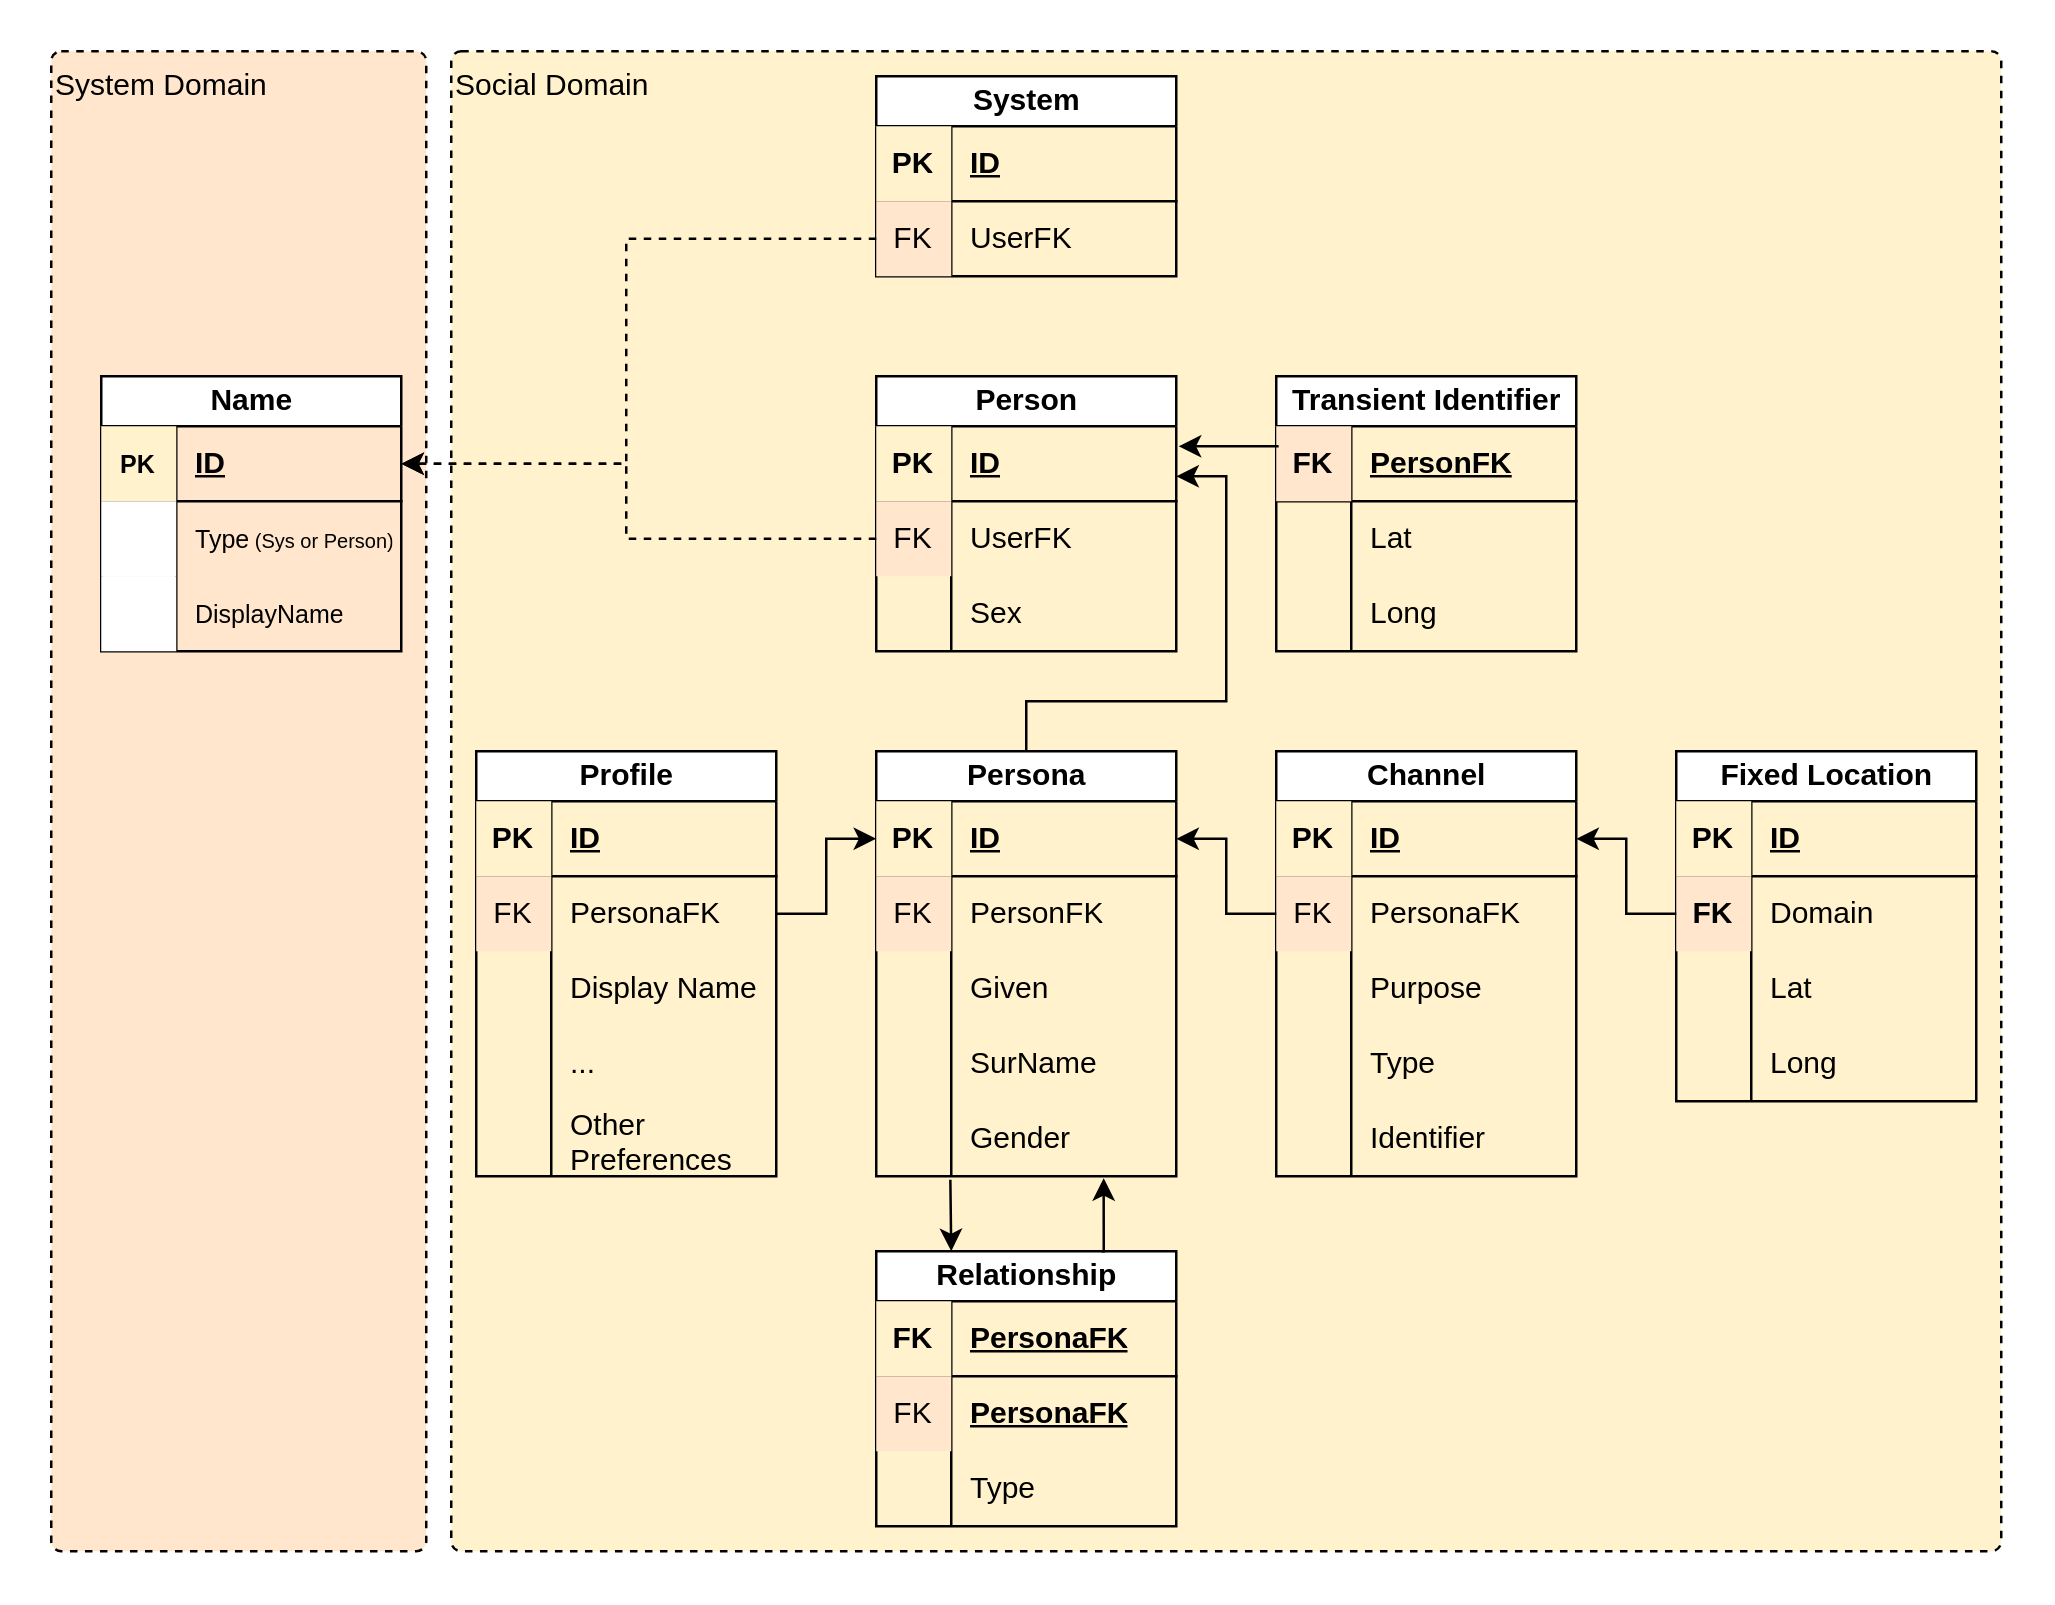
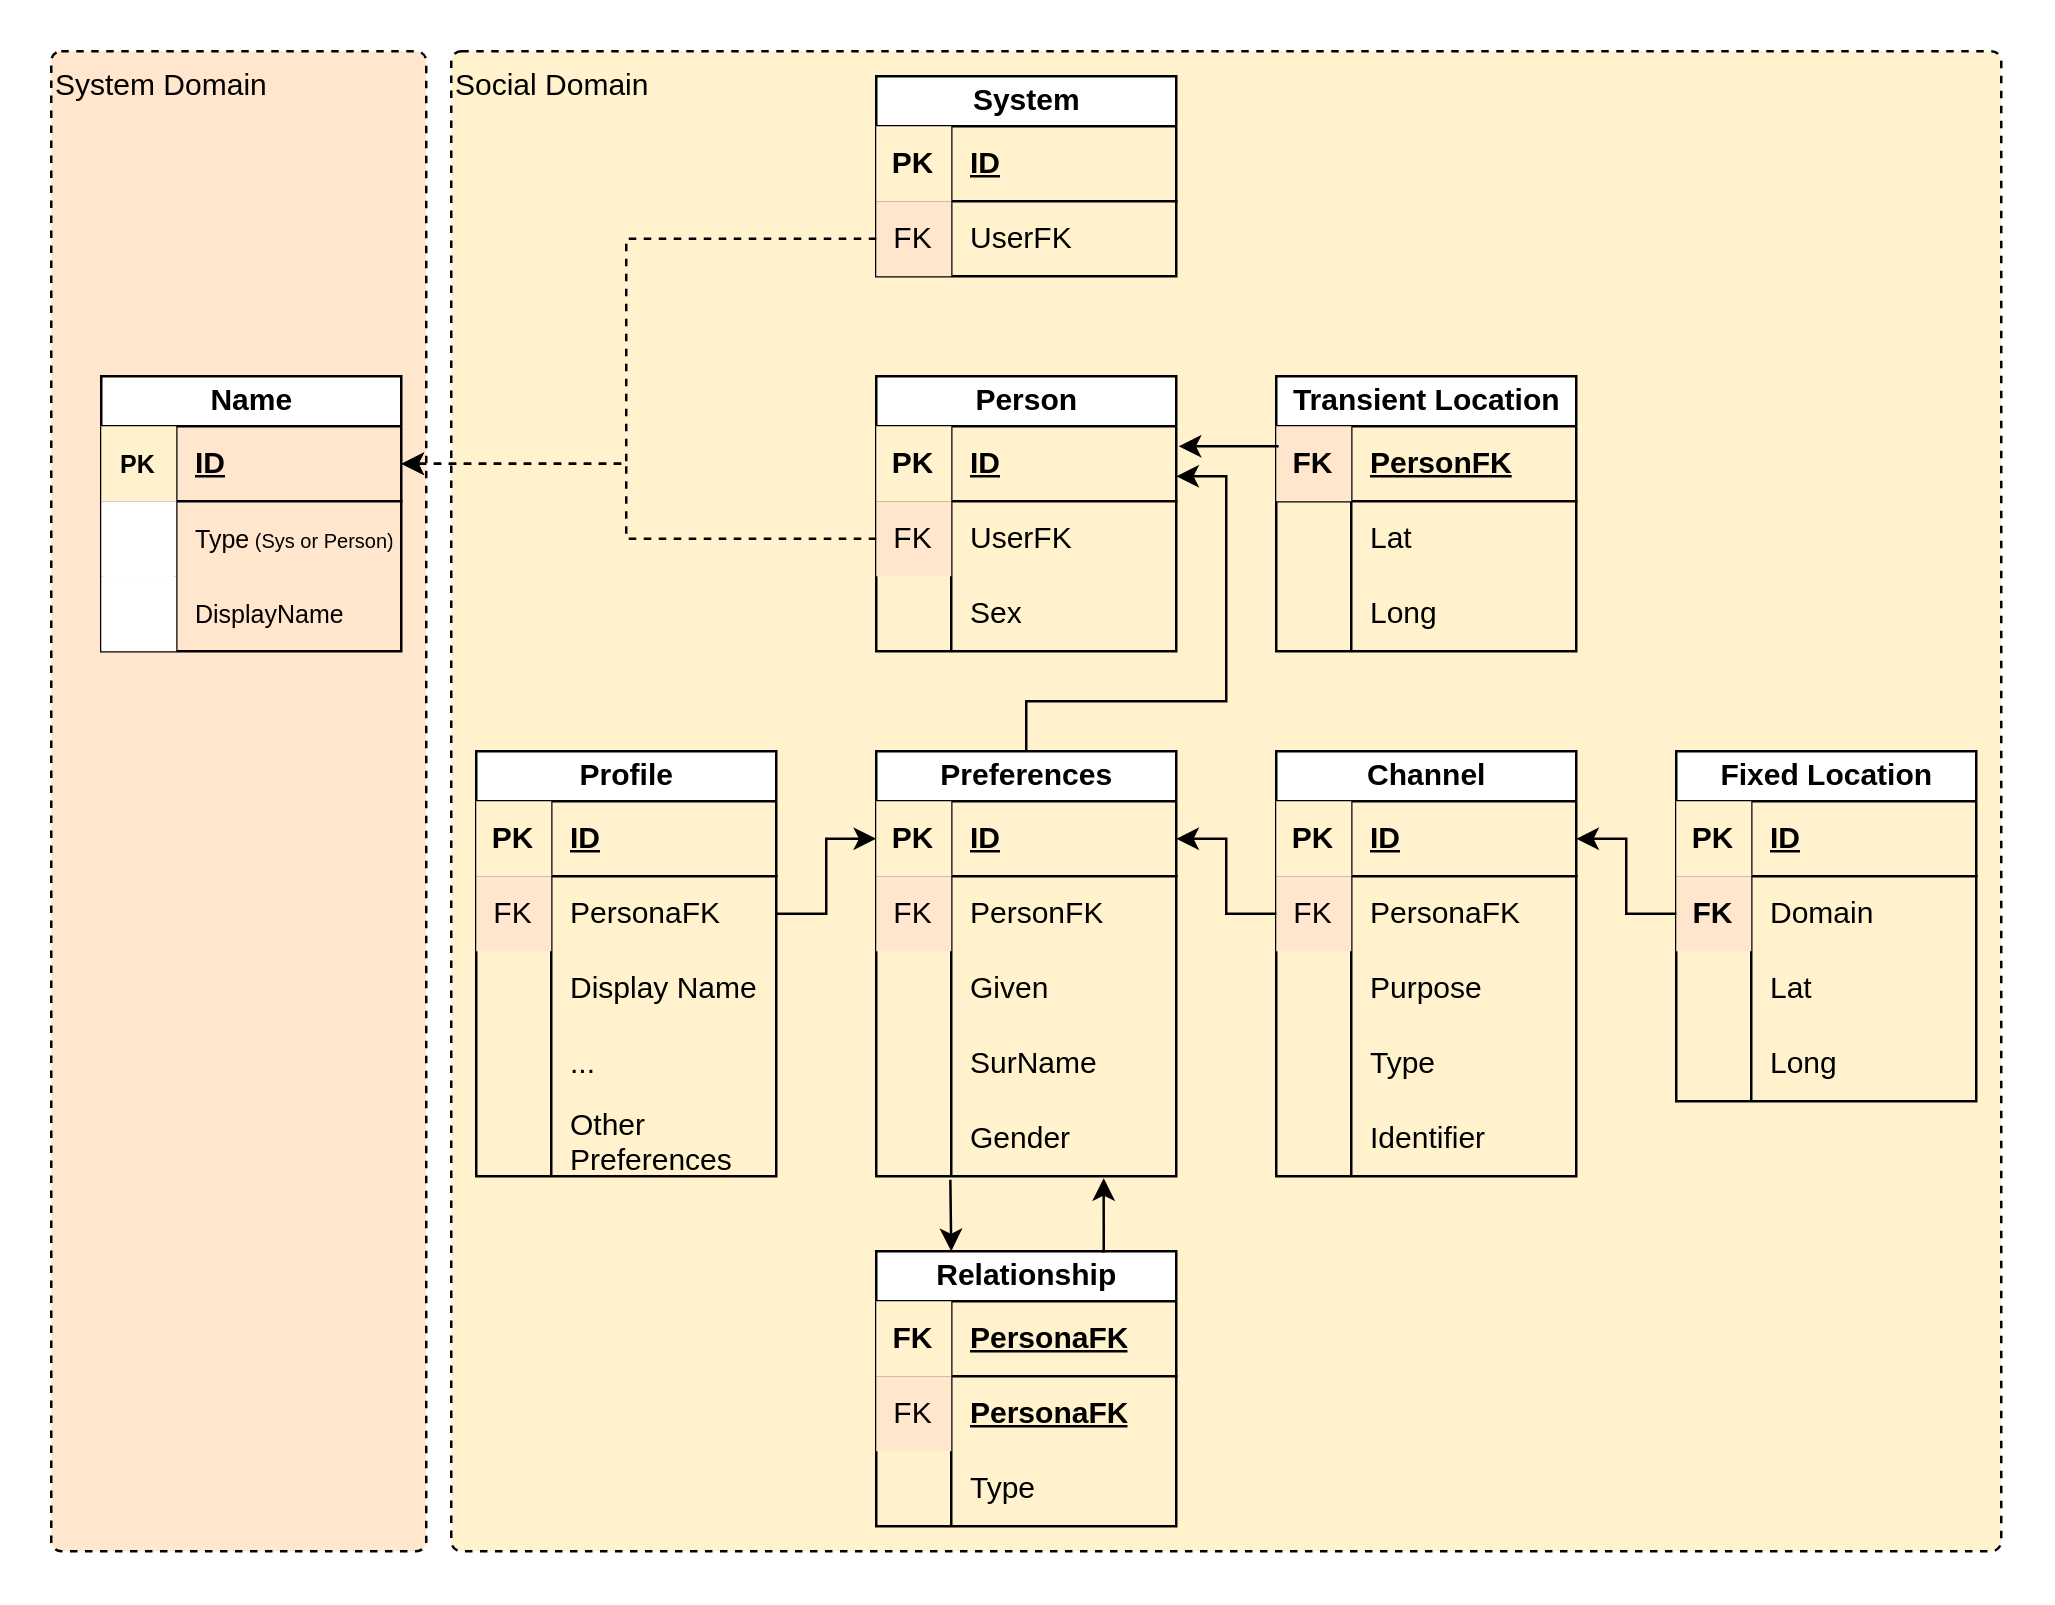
(1428, 401) -> (1428, 401)
(1028, 776) -> (1028, 776)
